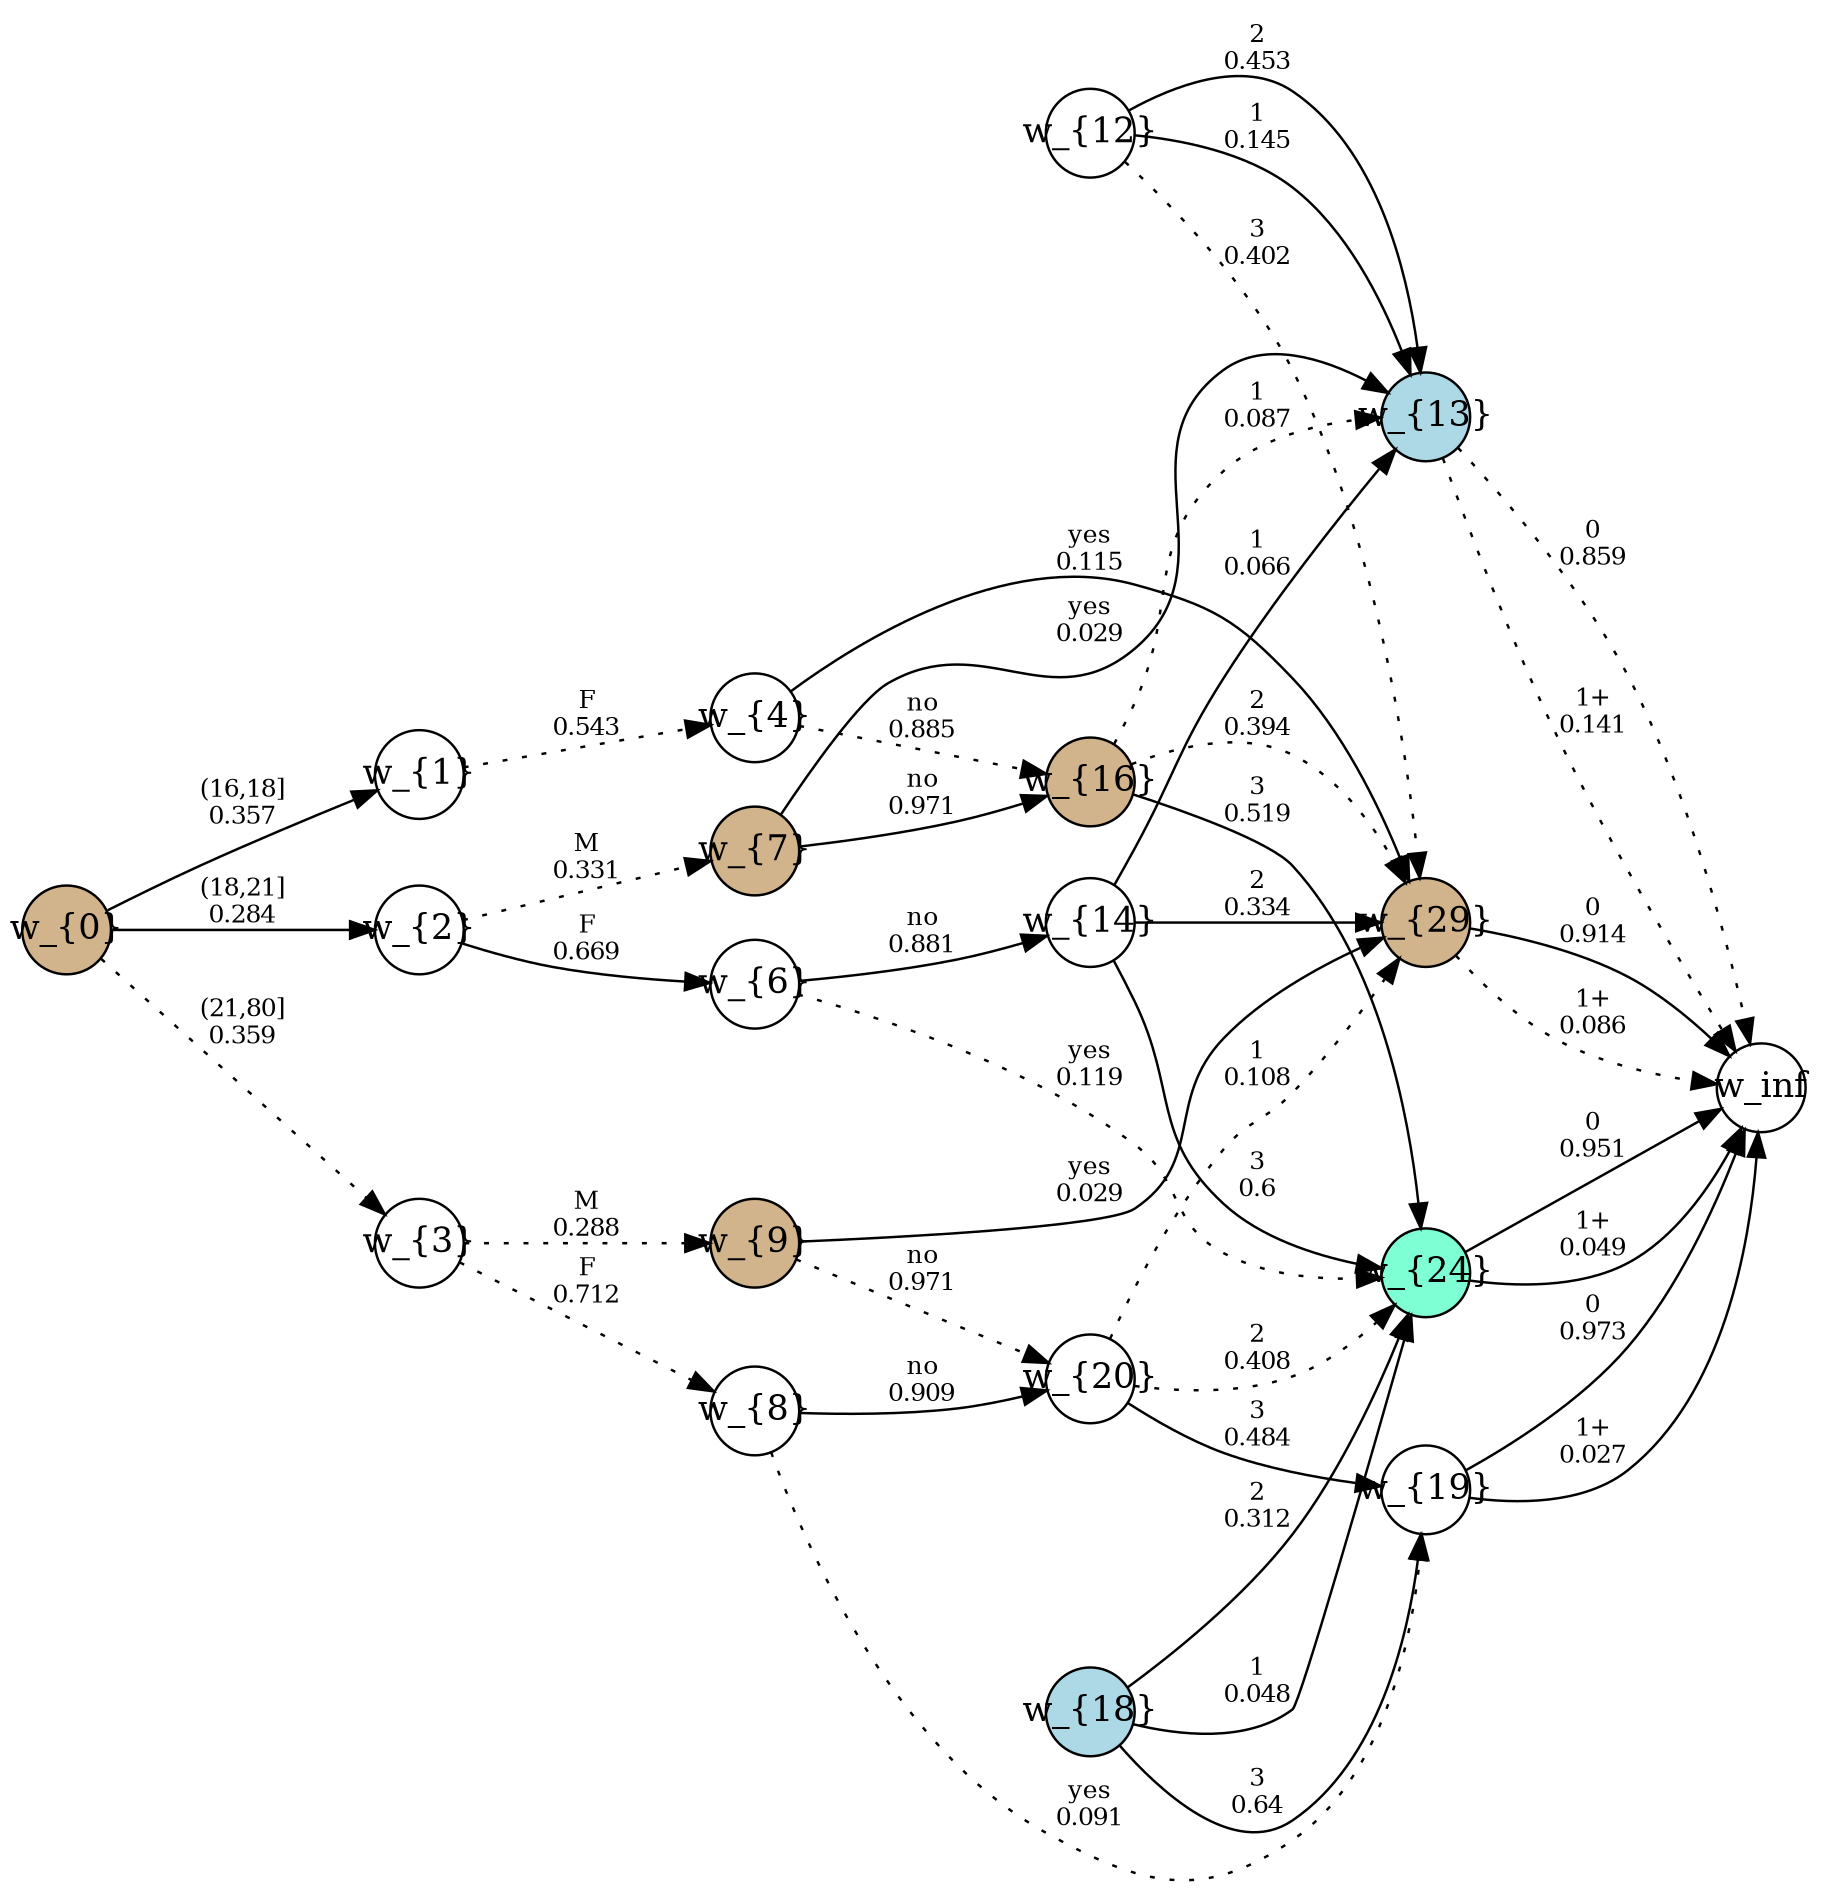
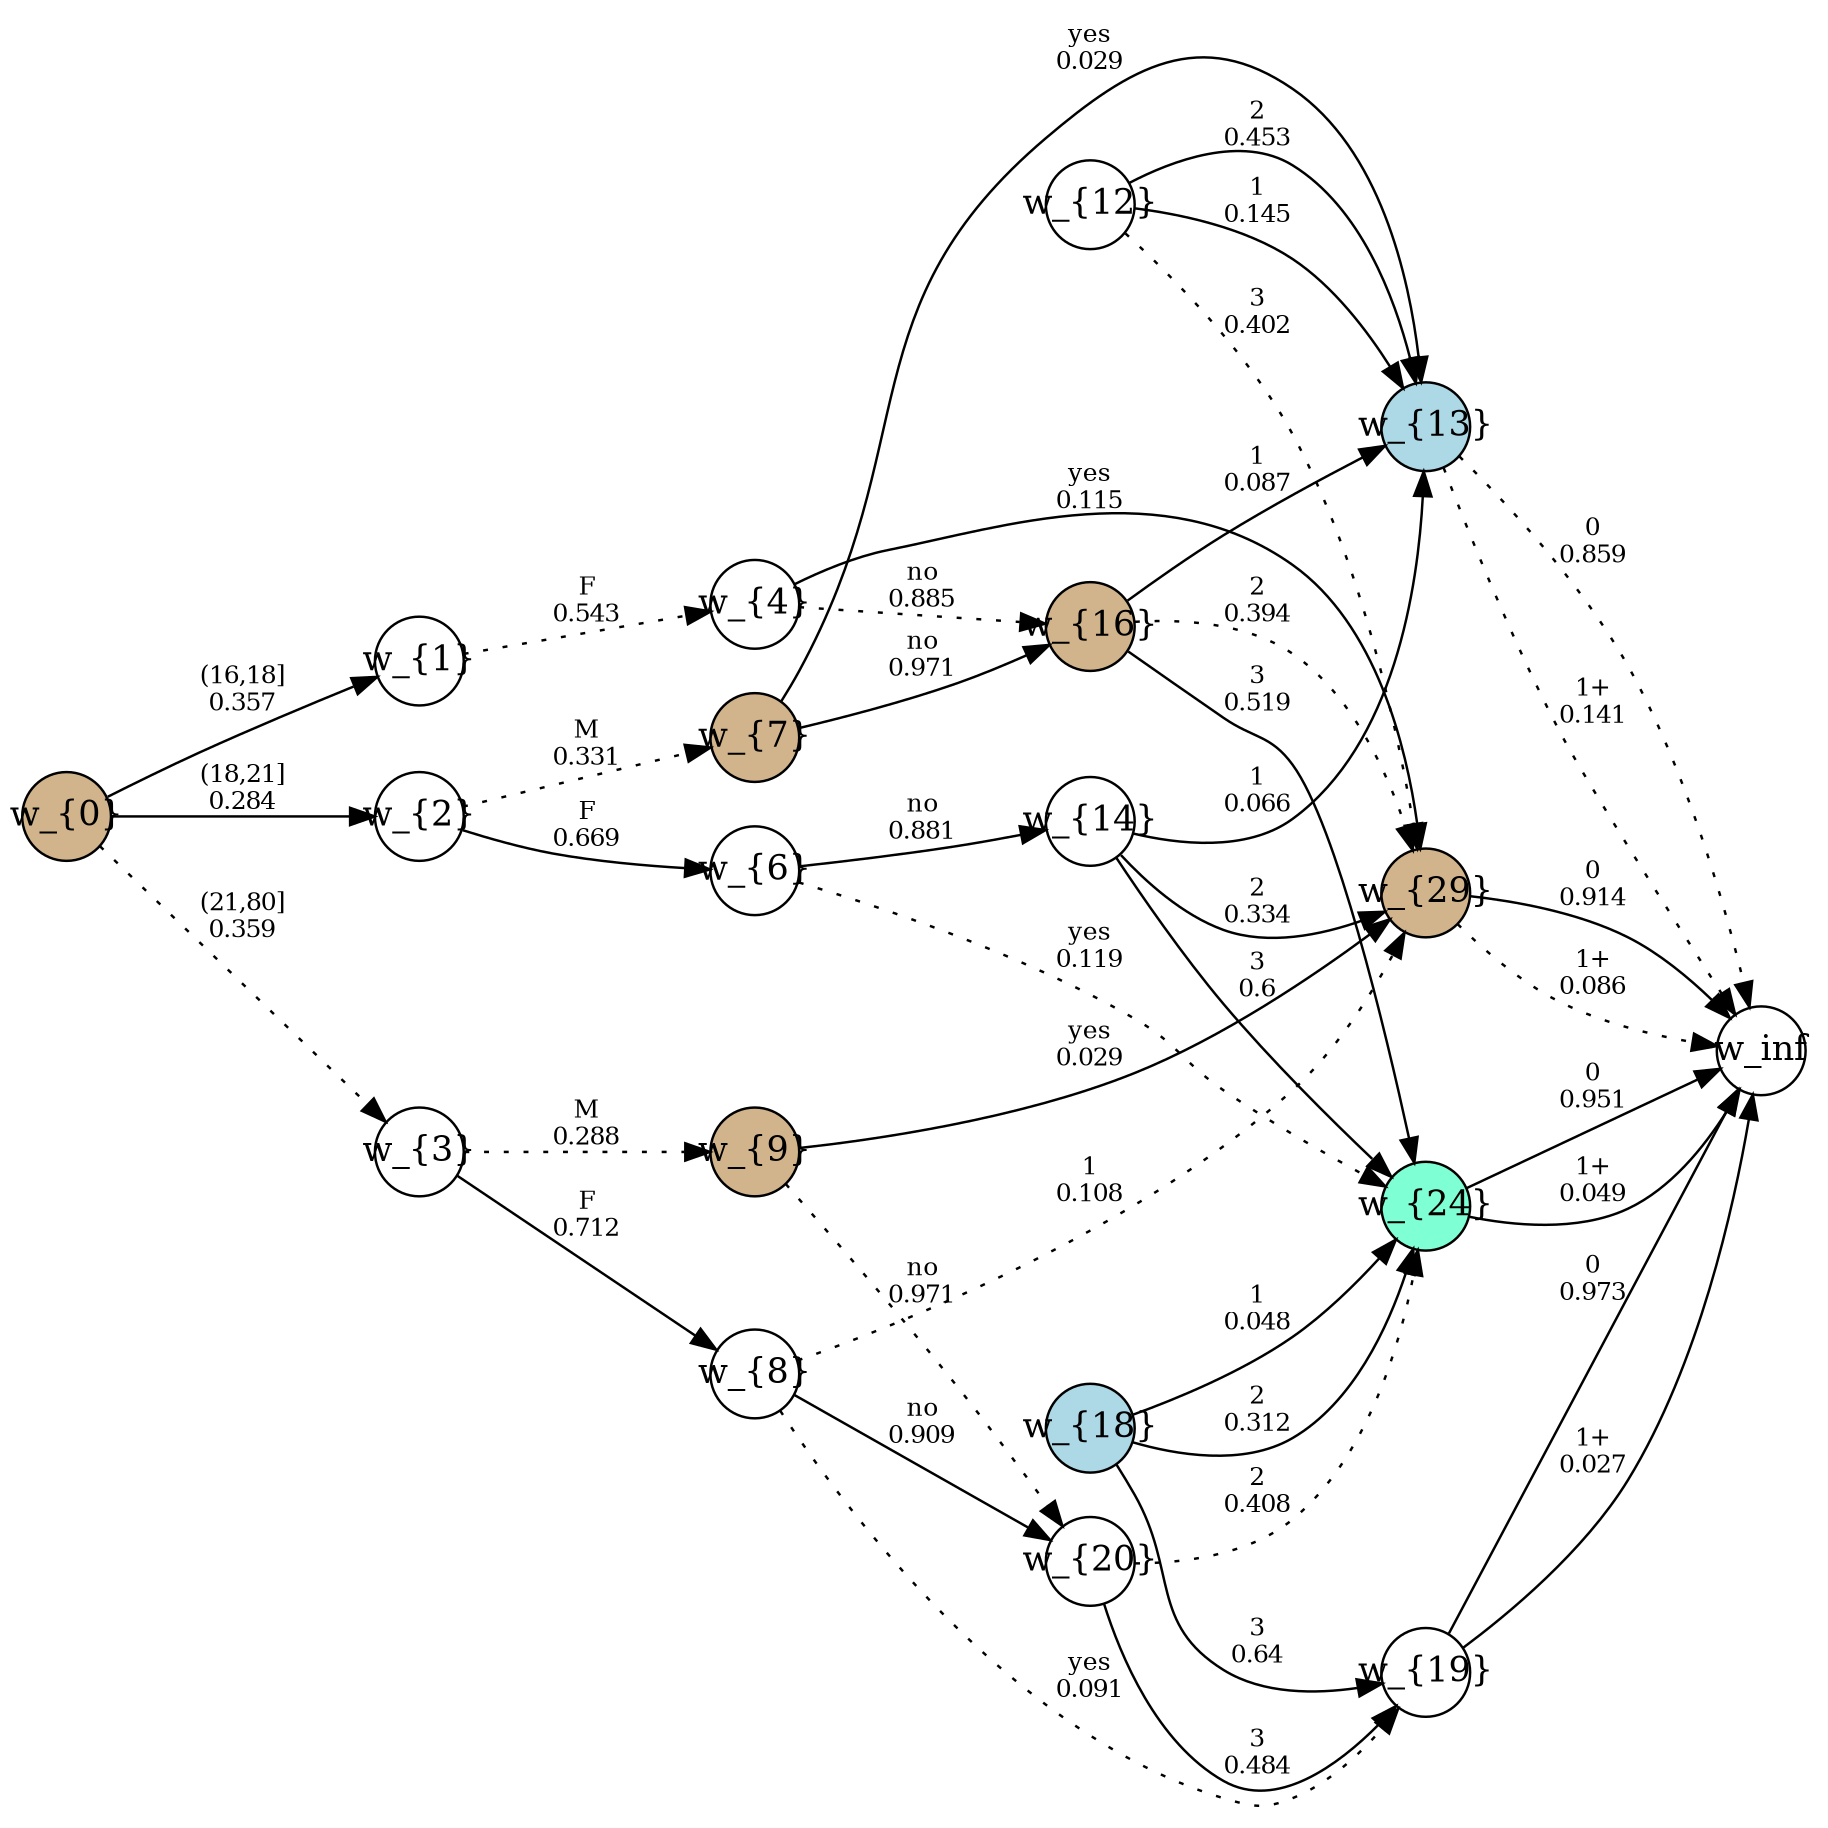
(1194, 504) -> (1248, 520)
(1228, 1144) -> (1131, 1206)
(576, 1321) -> (576, 1256)
